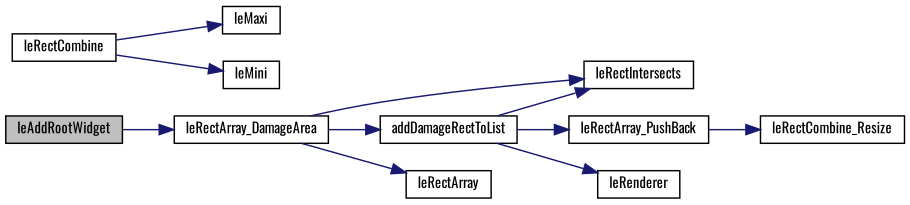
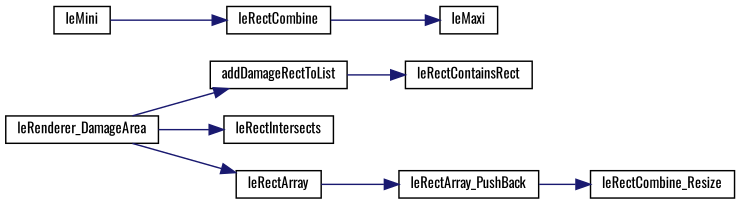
(162, 62) -> (161, 20)
(536, 104) -> none
(64, 130) -> none
(251, 130) -> (82, 130)
(536, 130) -> (353, 184)
(639, 184) -> (469, 75)
